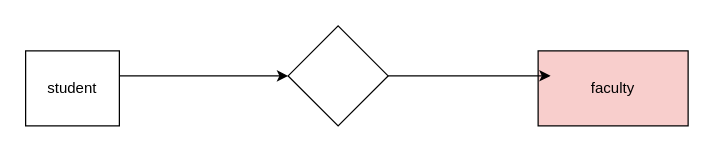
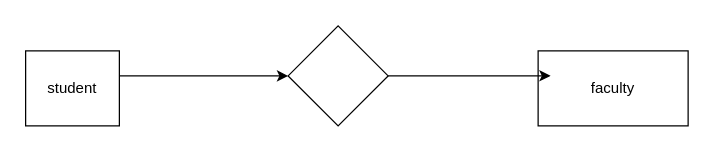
(613, 88) -> (613, 88)
